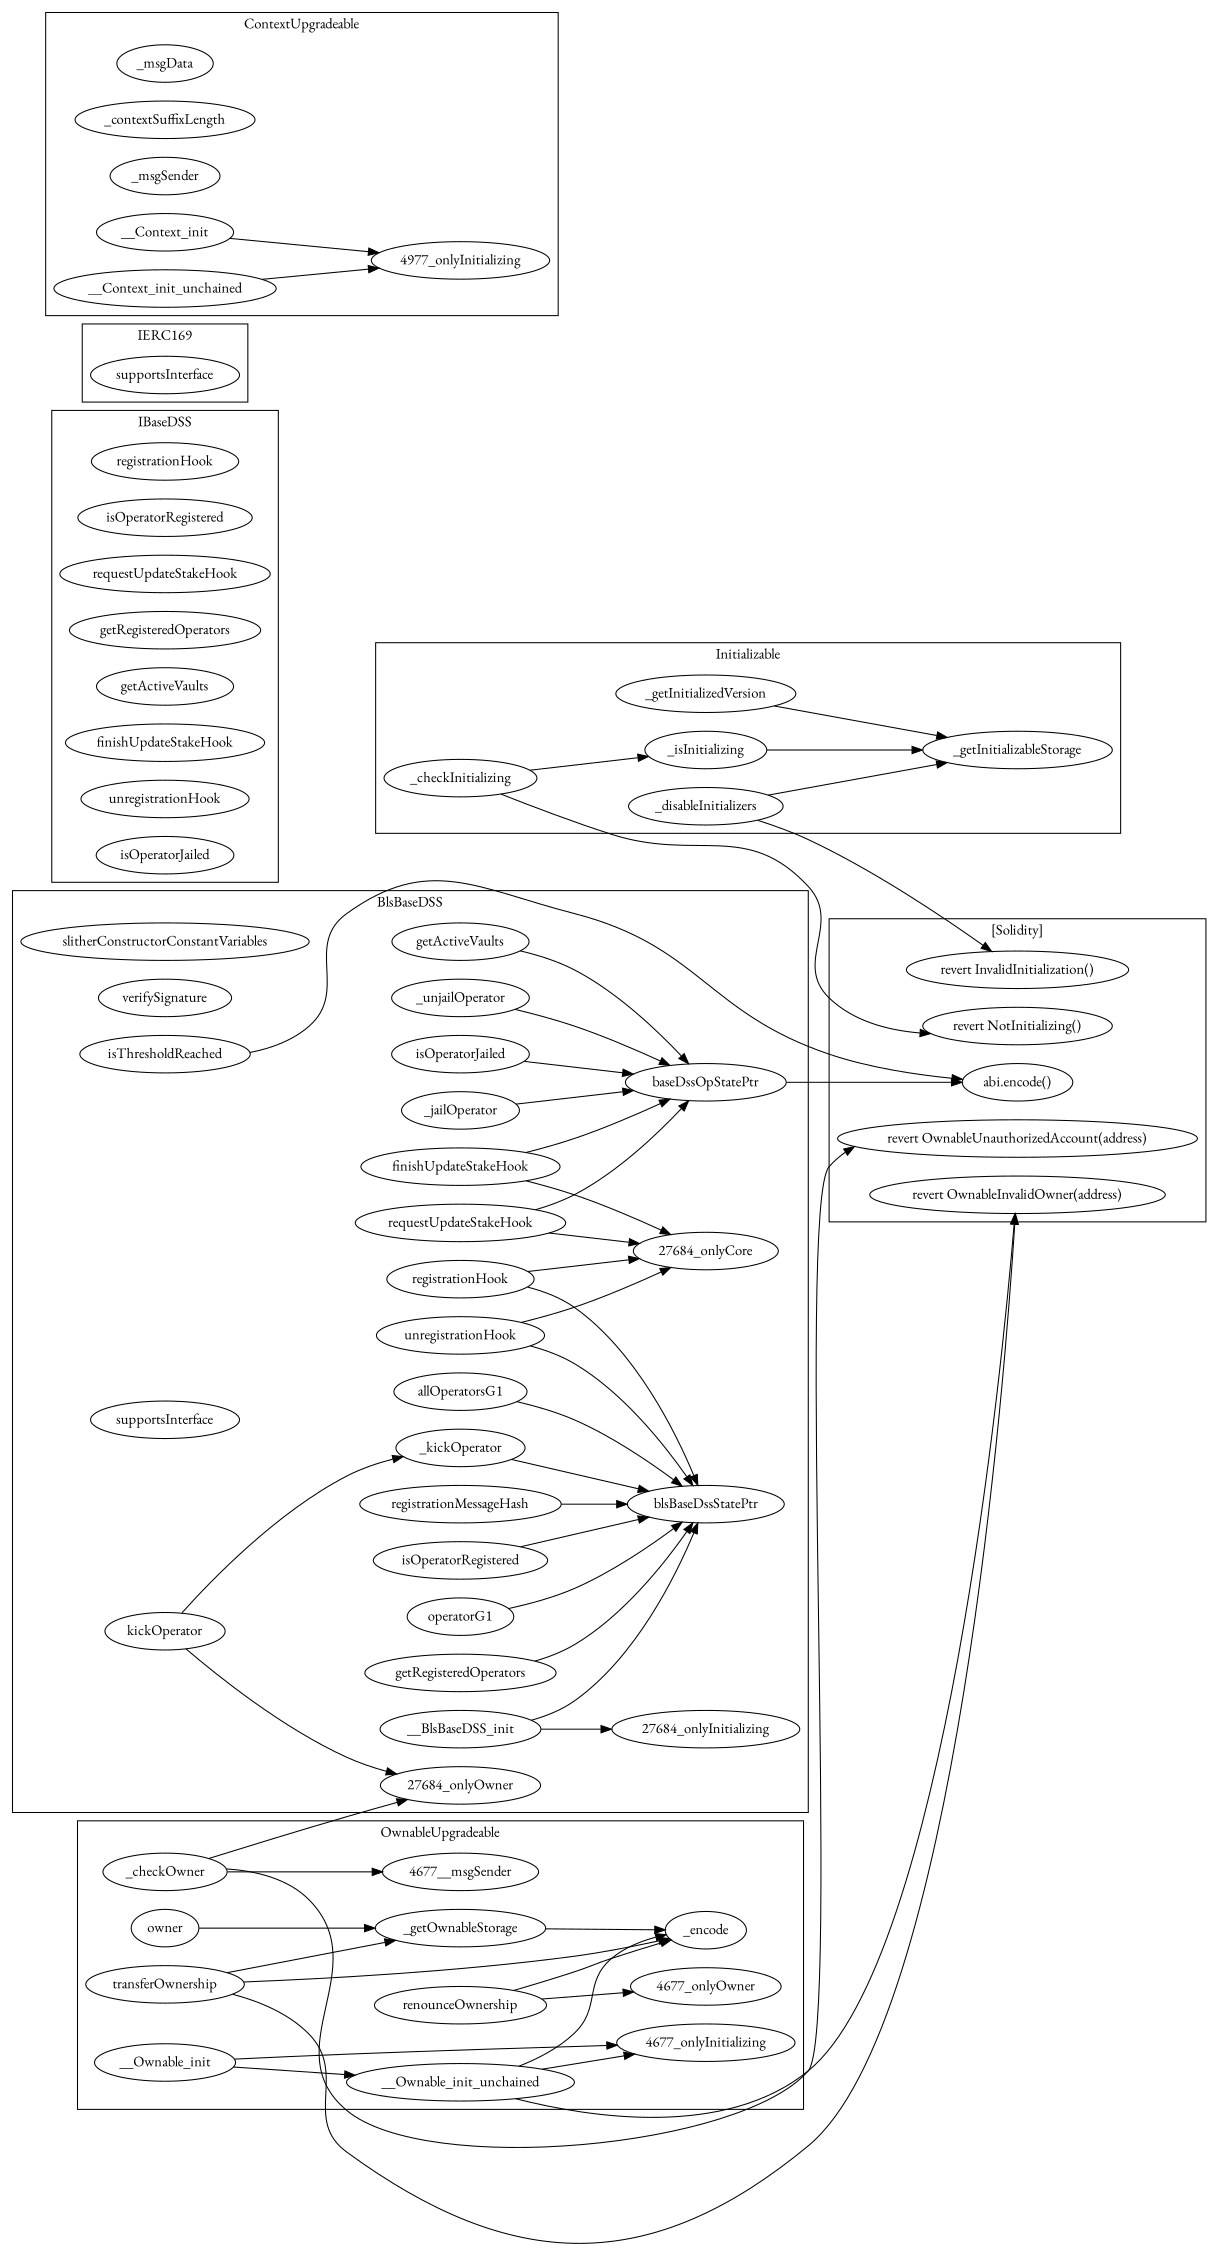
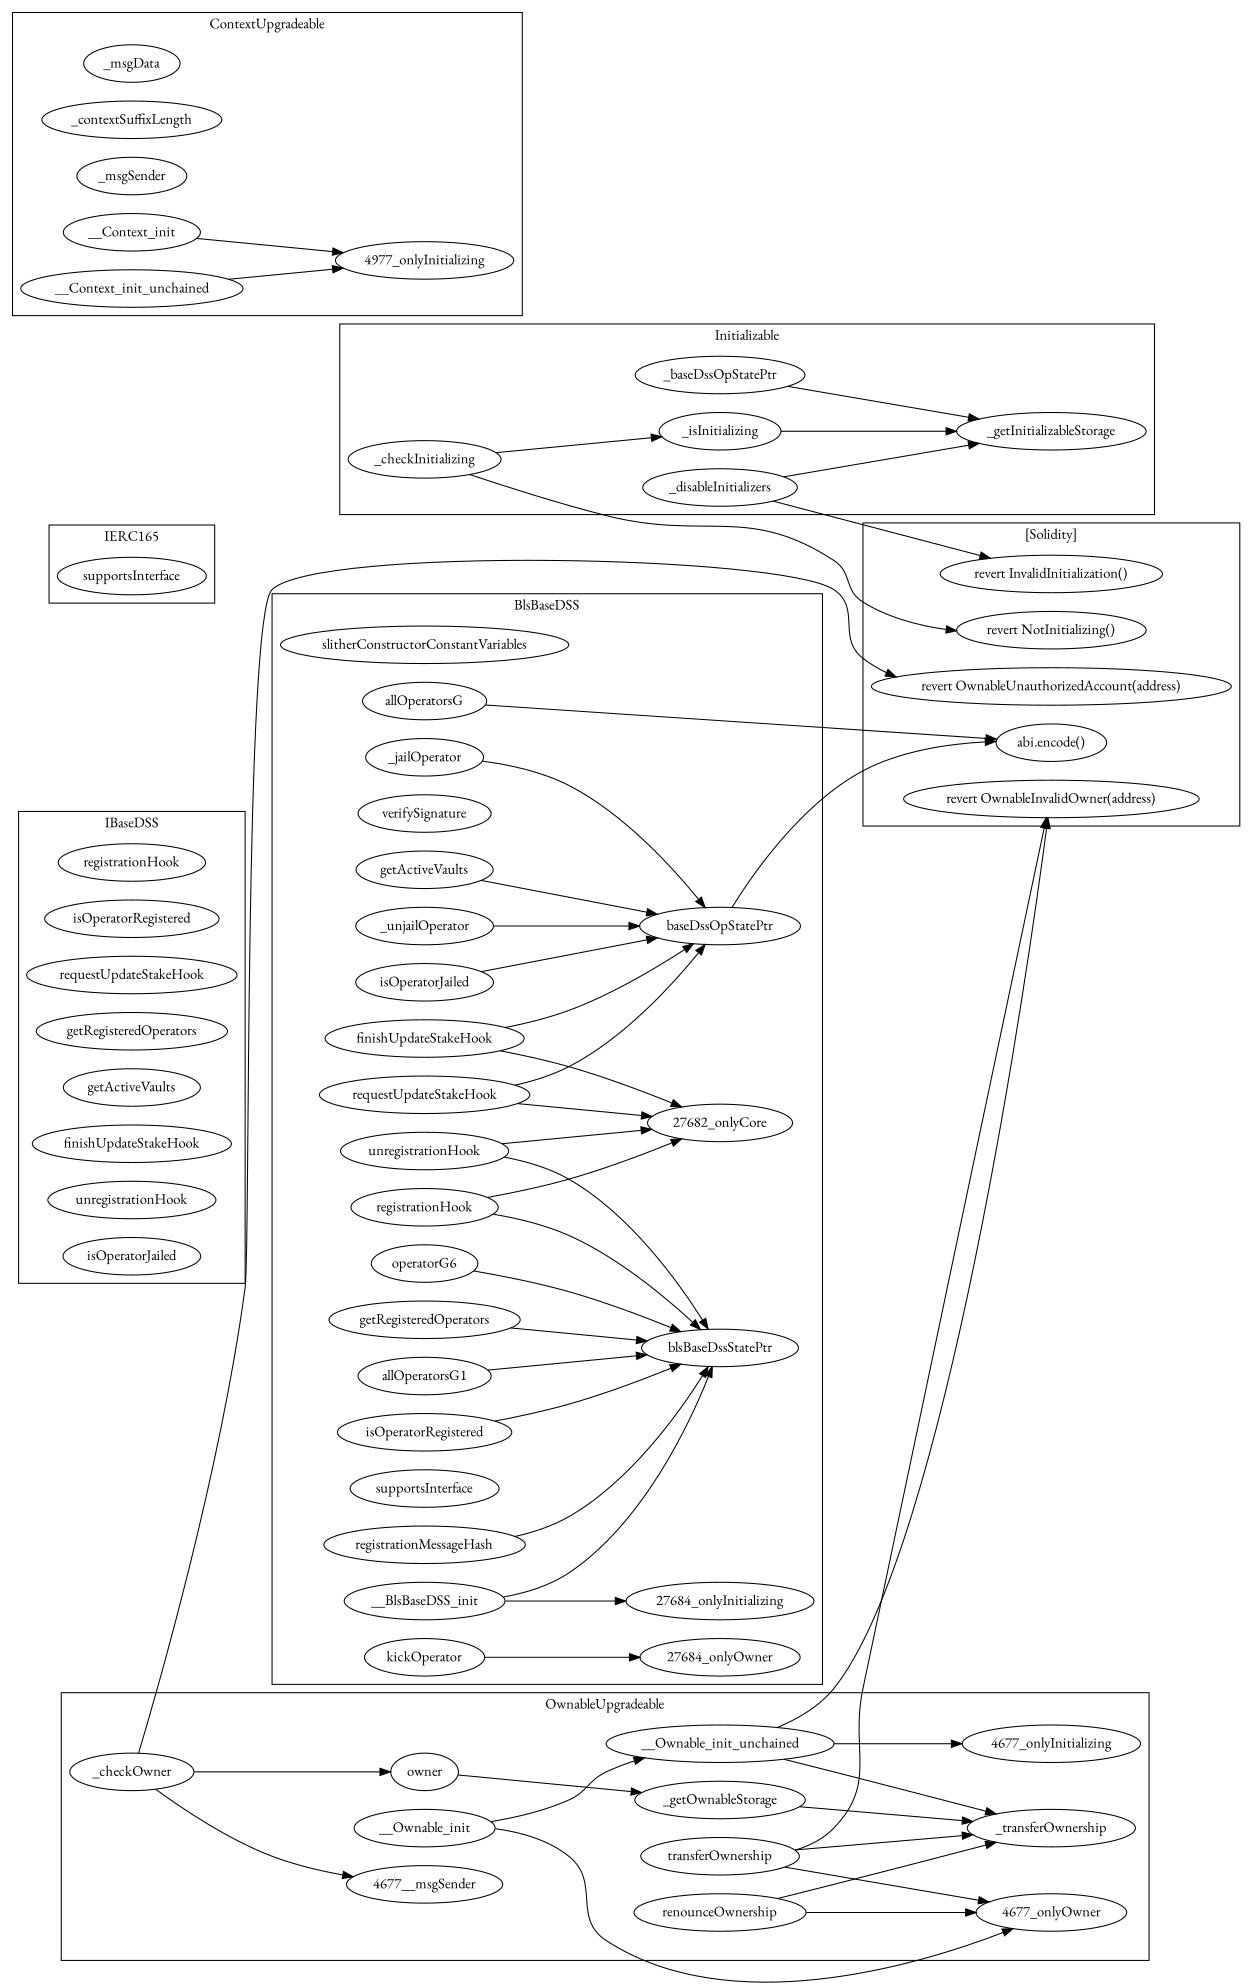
(165, 336) -> (132, 537)
(706, 694) -> (720, 375)
(165, 1054) -> (425, 701)
(706, 1251) -> (720, 1123)
(460, 1448) -> none
(460, 1617) -> (425, 1264)
(303, 1830) -> (287, 1772)
(706, 1930) -> (1051, 1828)
(306, 1958) -> (882, 1884)
(421, 2051) -> (717, 1979)
